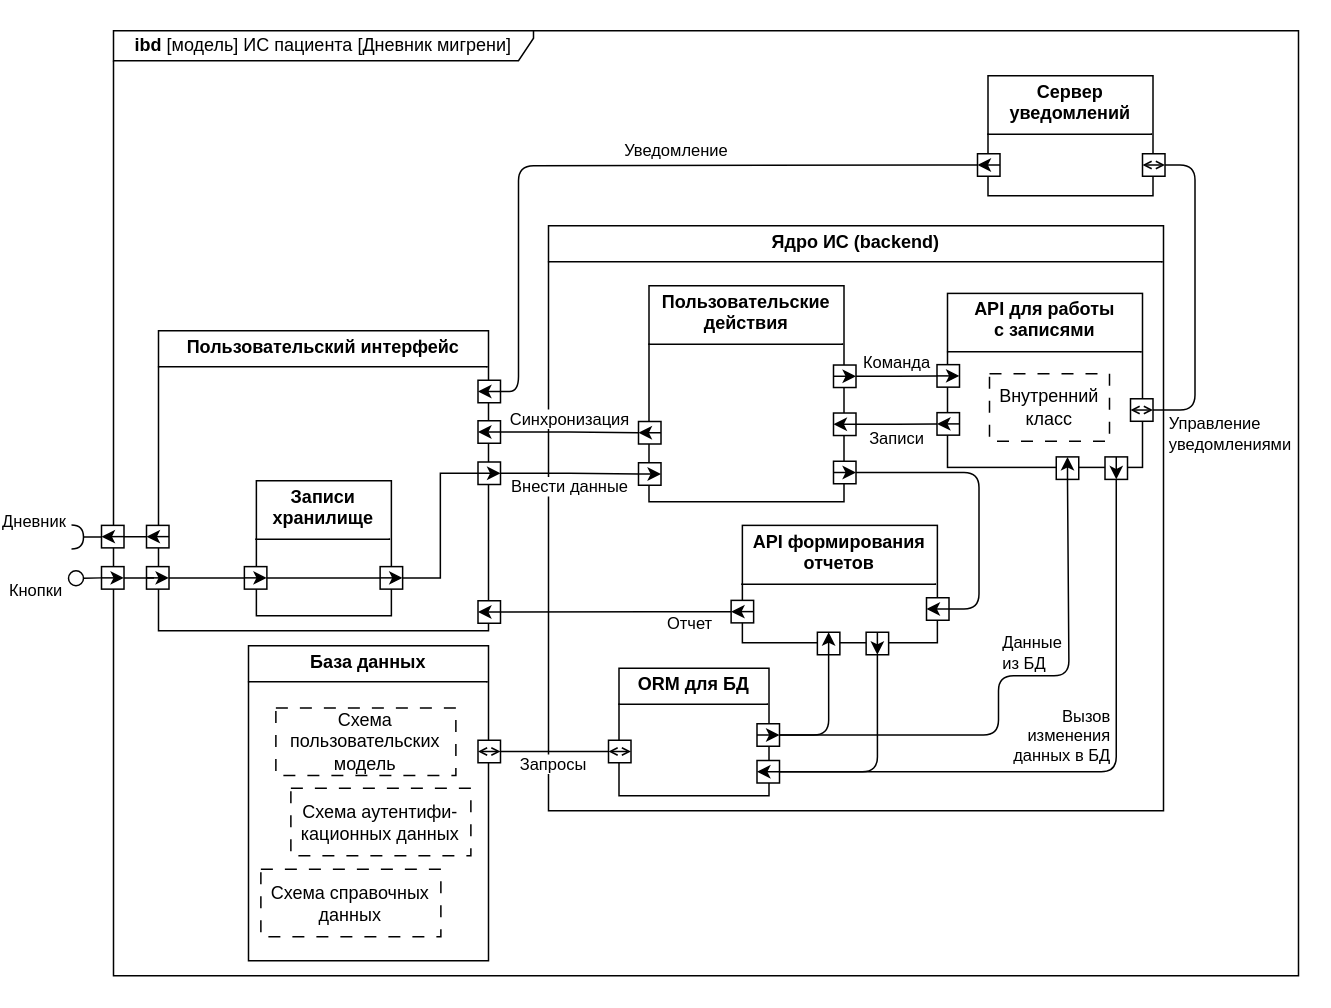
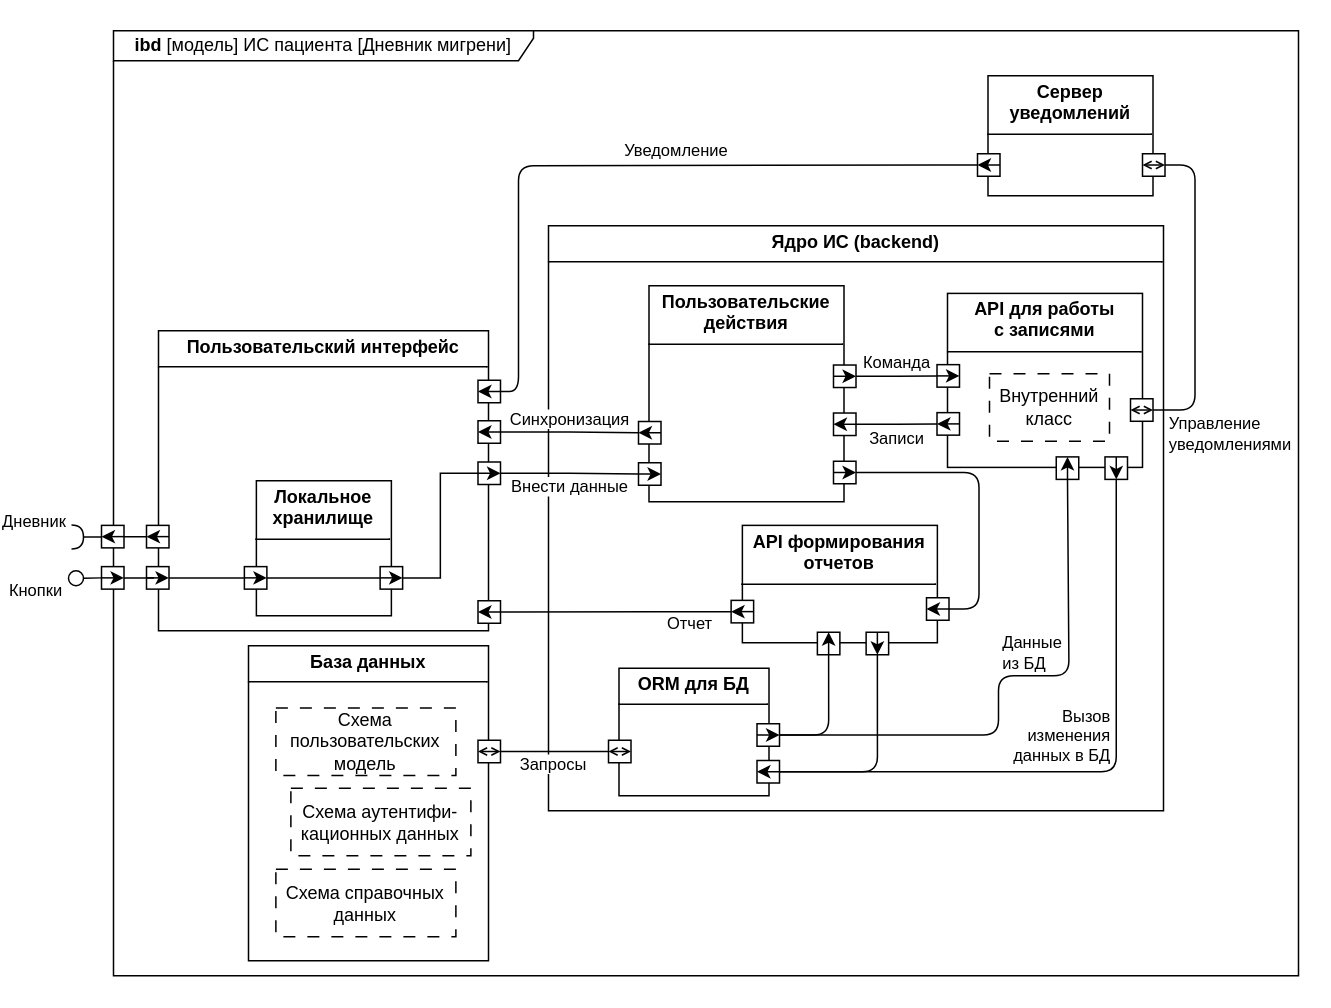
(325, 502) -> (325, 502)
(351, 903) -> (366, 903)
